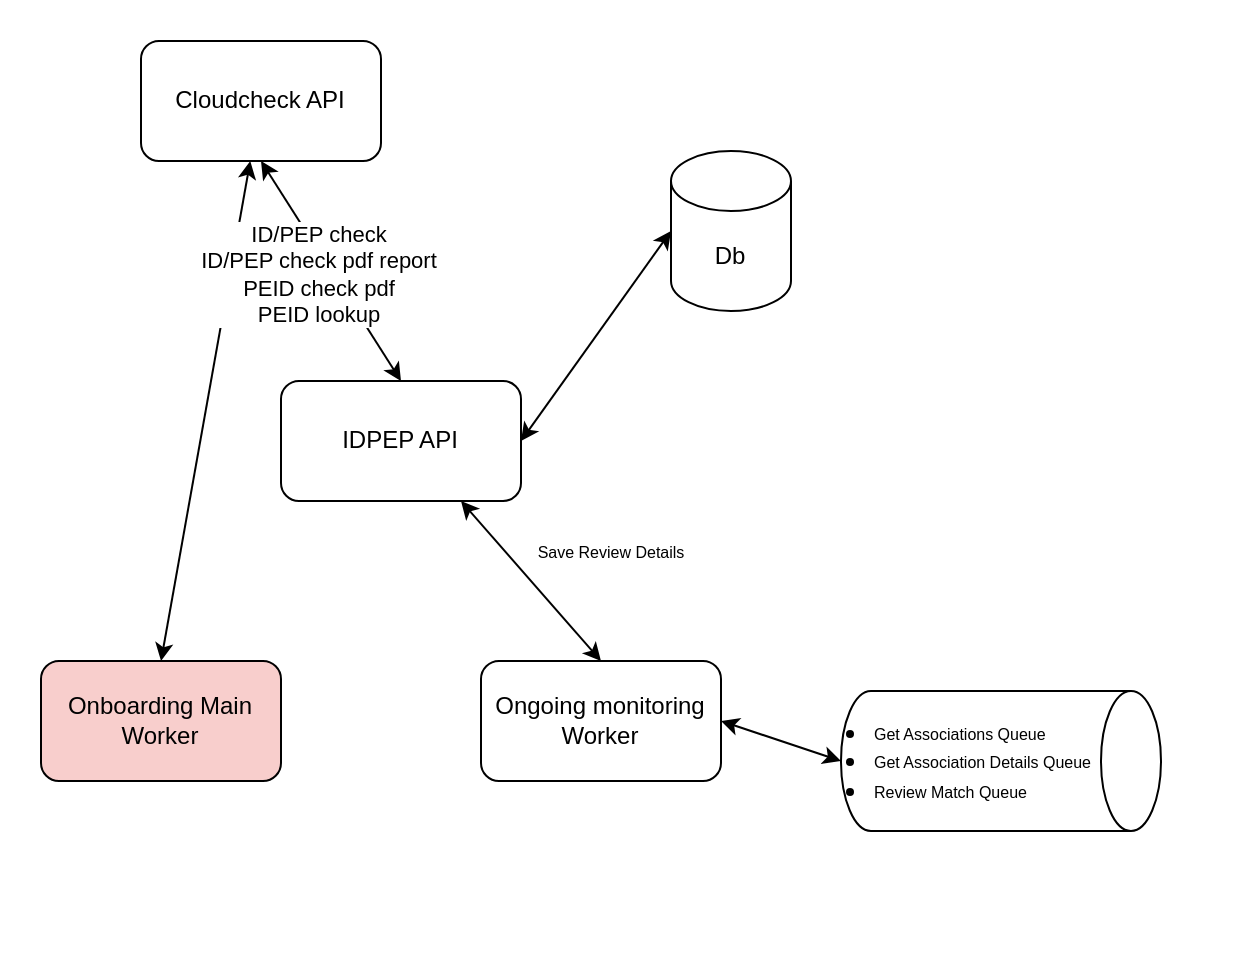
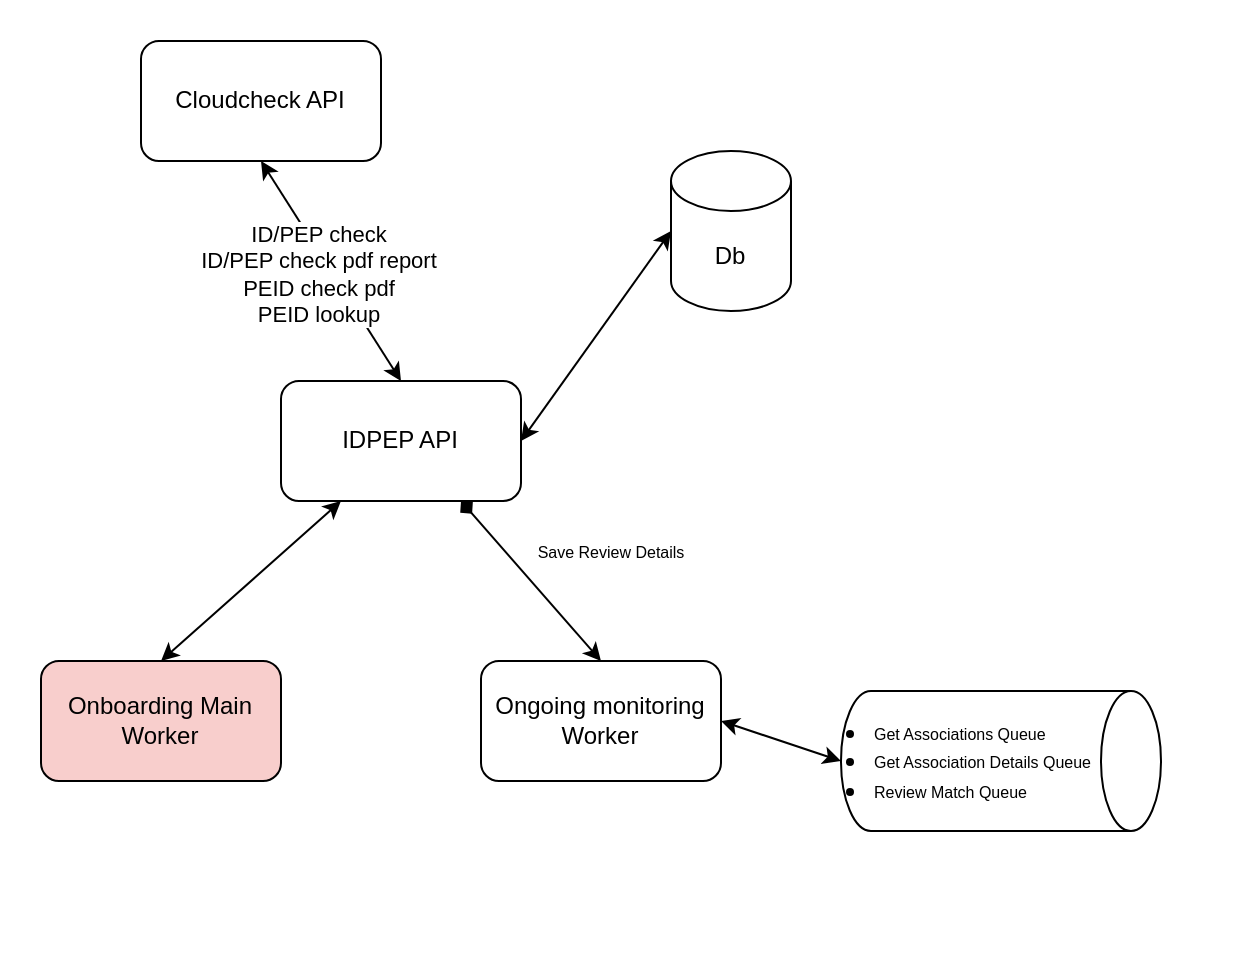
(192, 488) -> (251, 581)
(471, 512) -> (472, 513)
